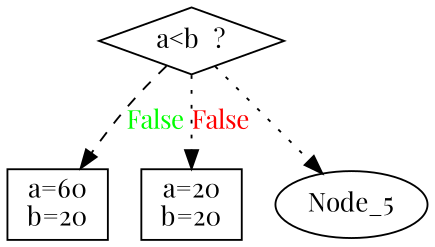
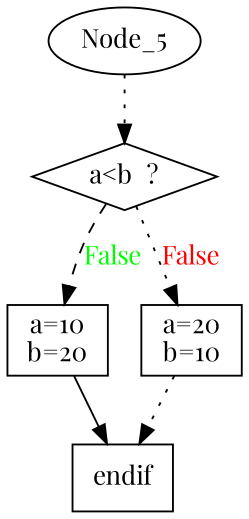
(262, 113) -> (125, 100)
(58, 205) -> (58, 340)
(192, 205) -> (192, 340)
none -> (123, 478)
